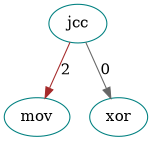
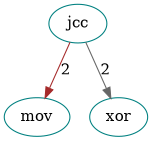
(106, 70) -> (106, 70)
